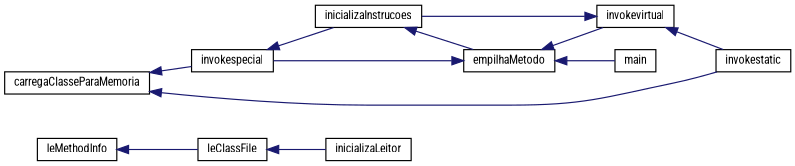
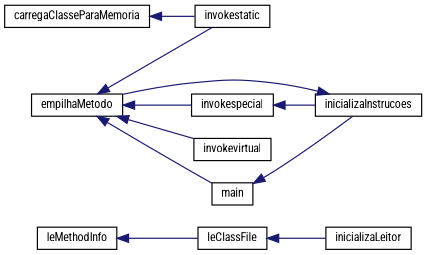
(503, 16) -> (309, 148)
(700, 41) -> (160, 58)
(177, 69) -> none
